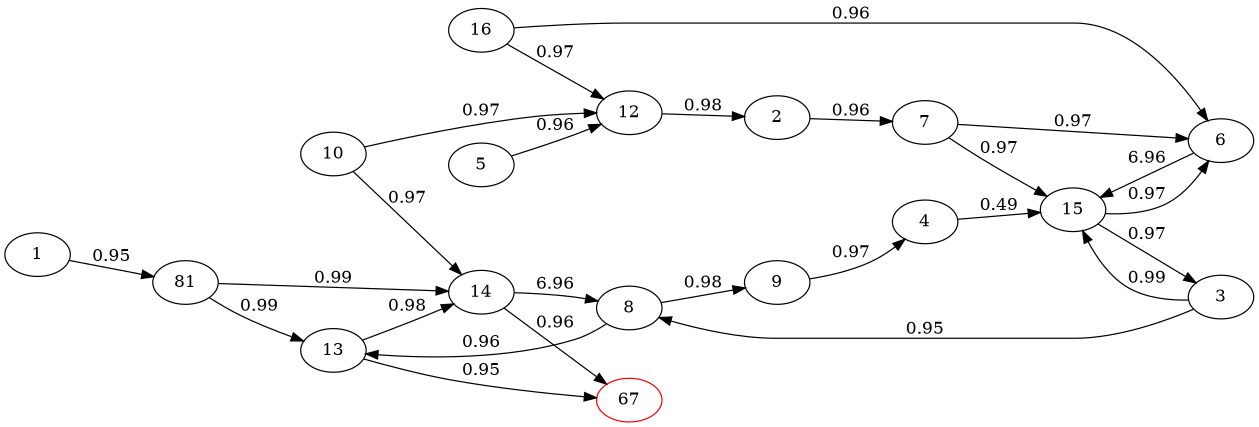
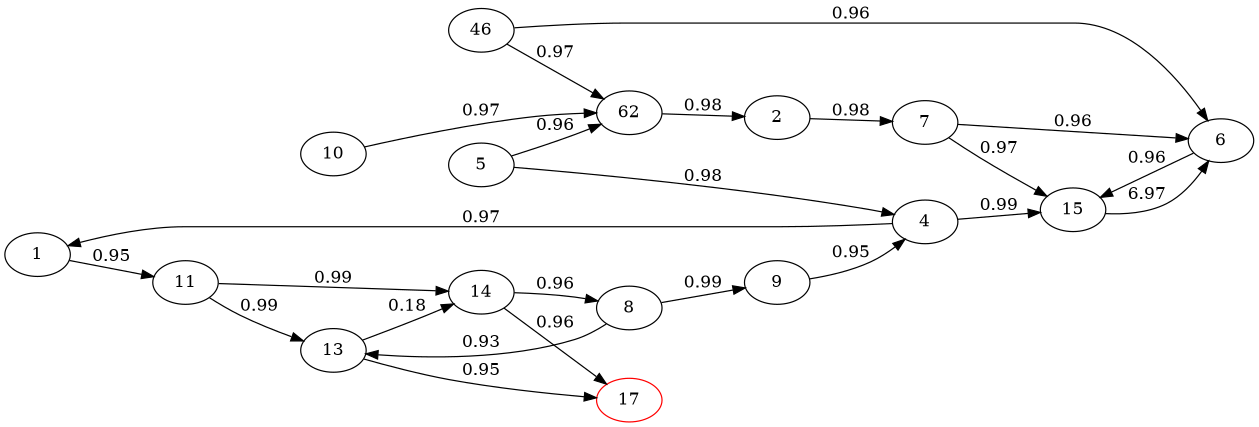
(481, 30) -> (481, 30)
(851, 111) -> (851, 111)
(629, 113) -> (629, 113)
(1073, 122) -> (1073, 122)
(1147, 158) -> (1147, 158)
none -> (698, 186)
(1147, 195) -> (1147, 195)
(999, 206) -> (999, 206)
(403, 219) -> none
none -> (485, 227)
(851, 253) -> (851, 253)
(186, 283) -> (186, 283)
(703, 283) -> (703, 283)
(555, 284) -> (555, 284)
(1221, 297) -> none
(407, 306) -> (407, 306)
(481, 343) -> (481, 343)
(629, 400) -> (629, 400)
